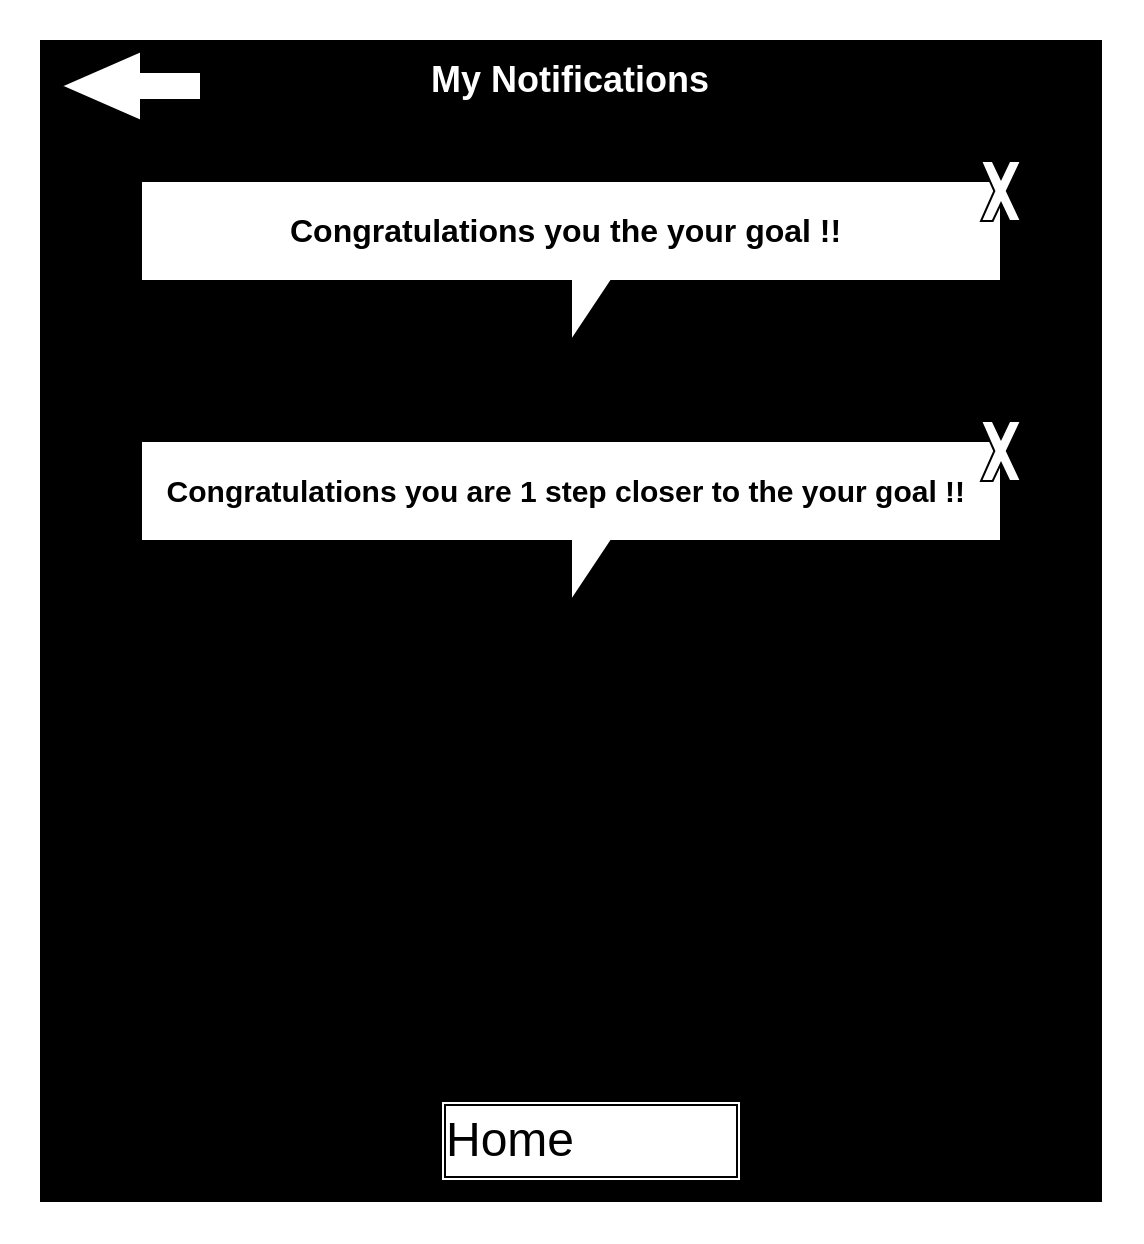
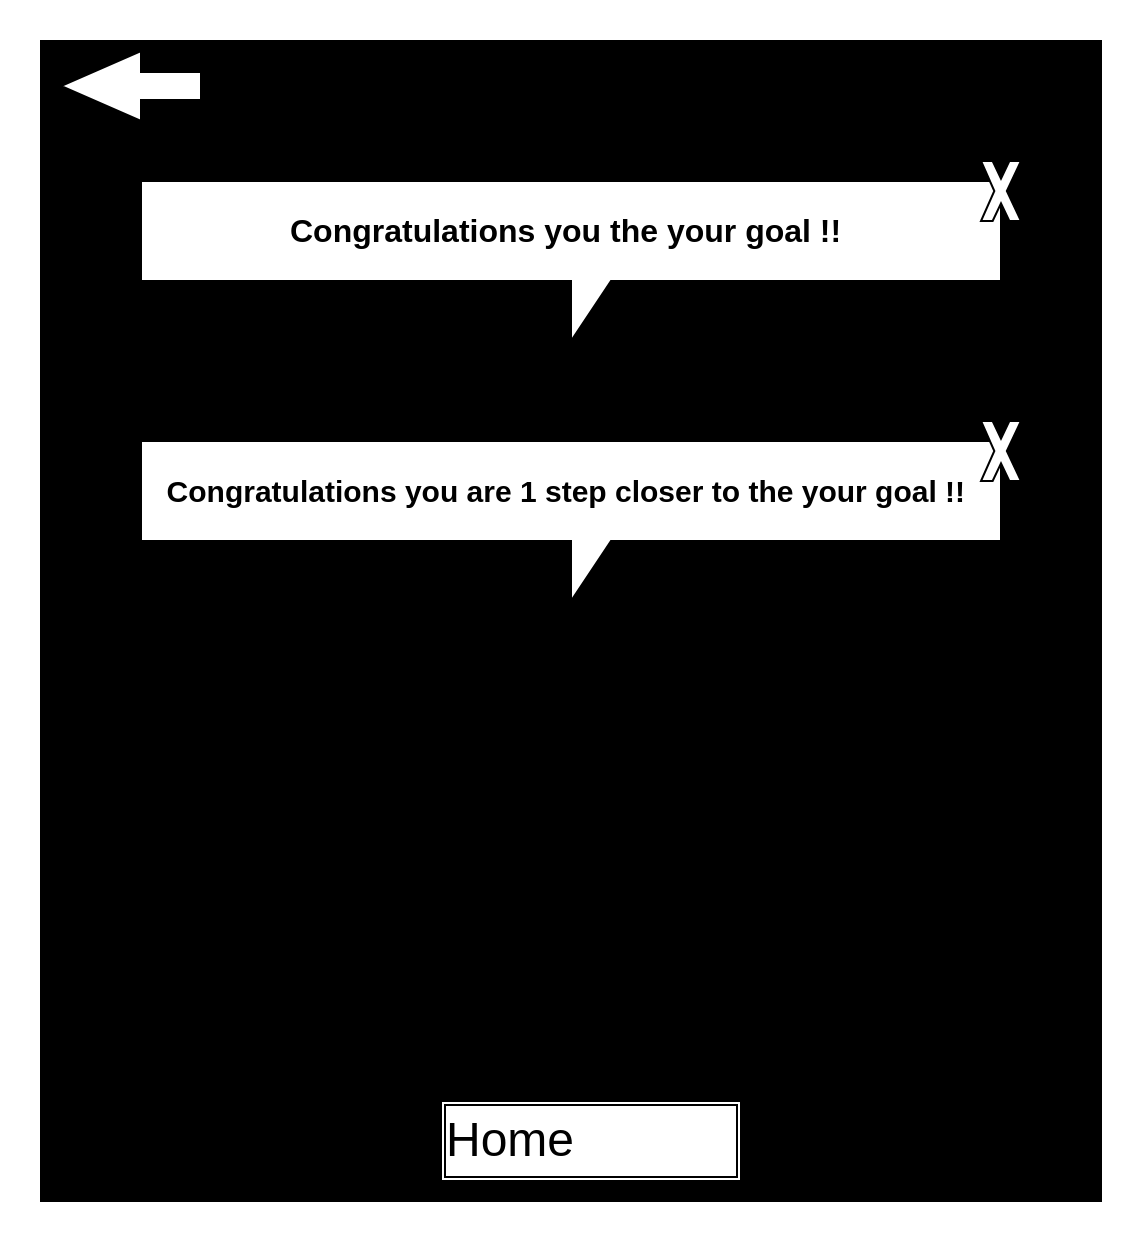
(571, 81) -> none
